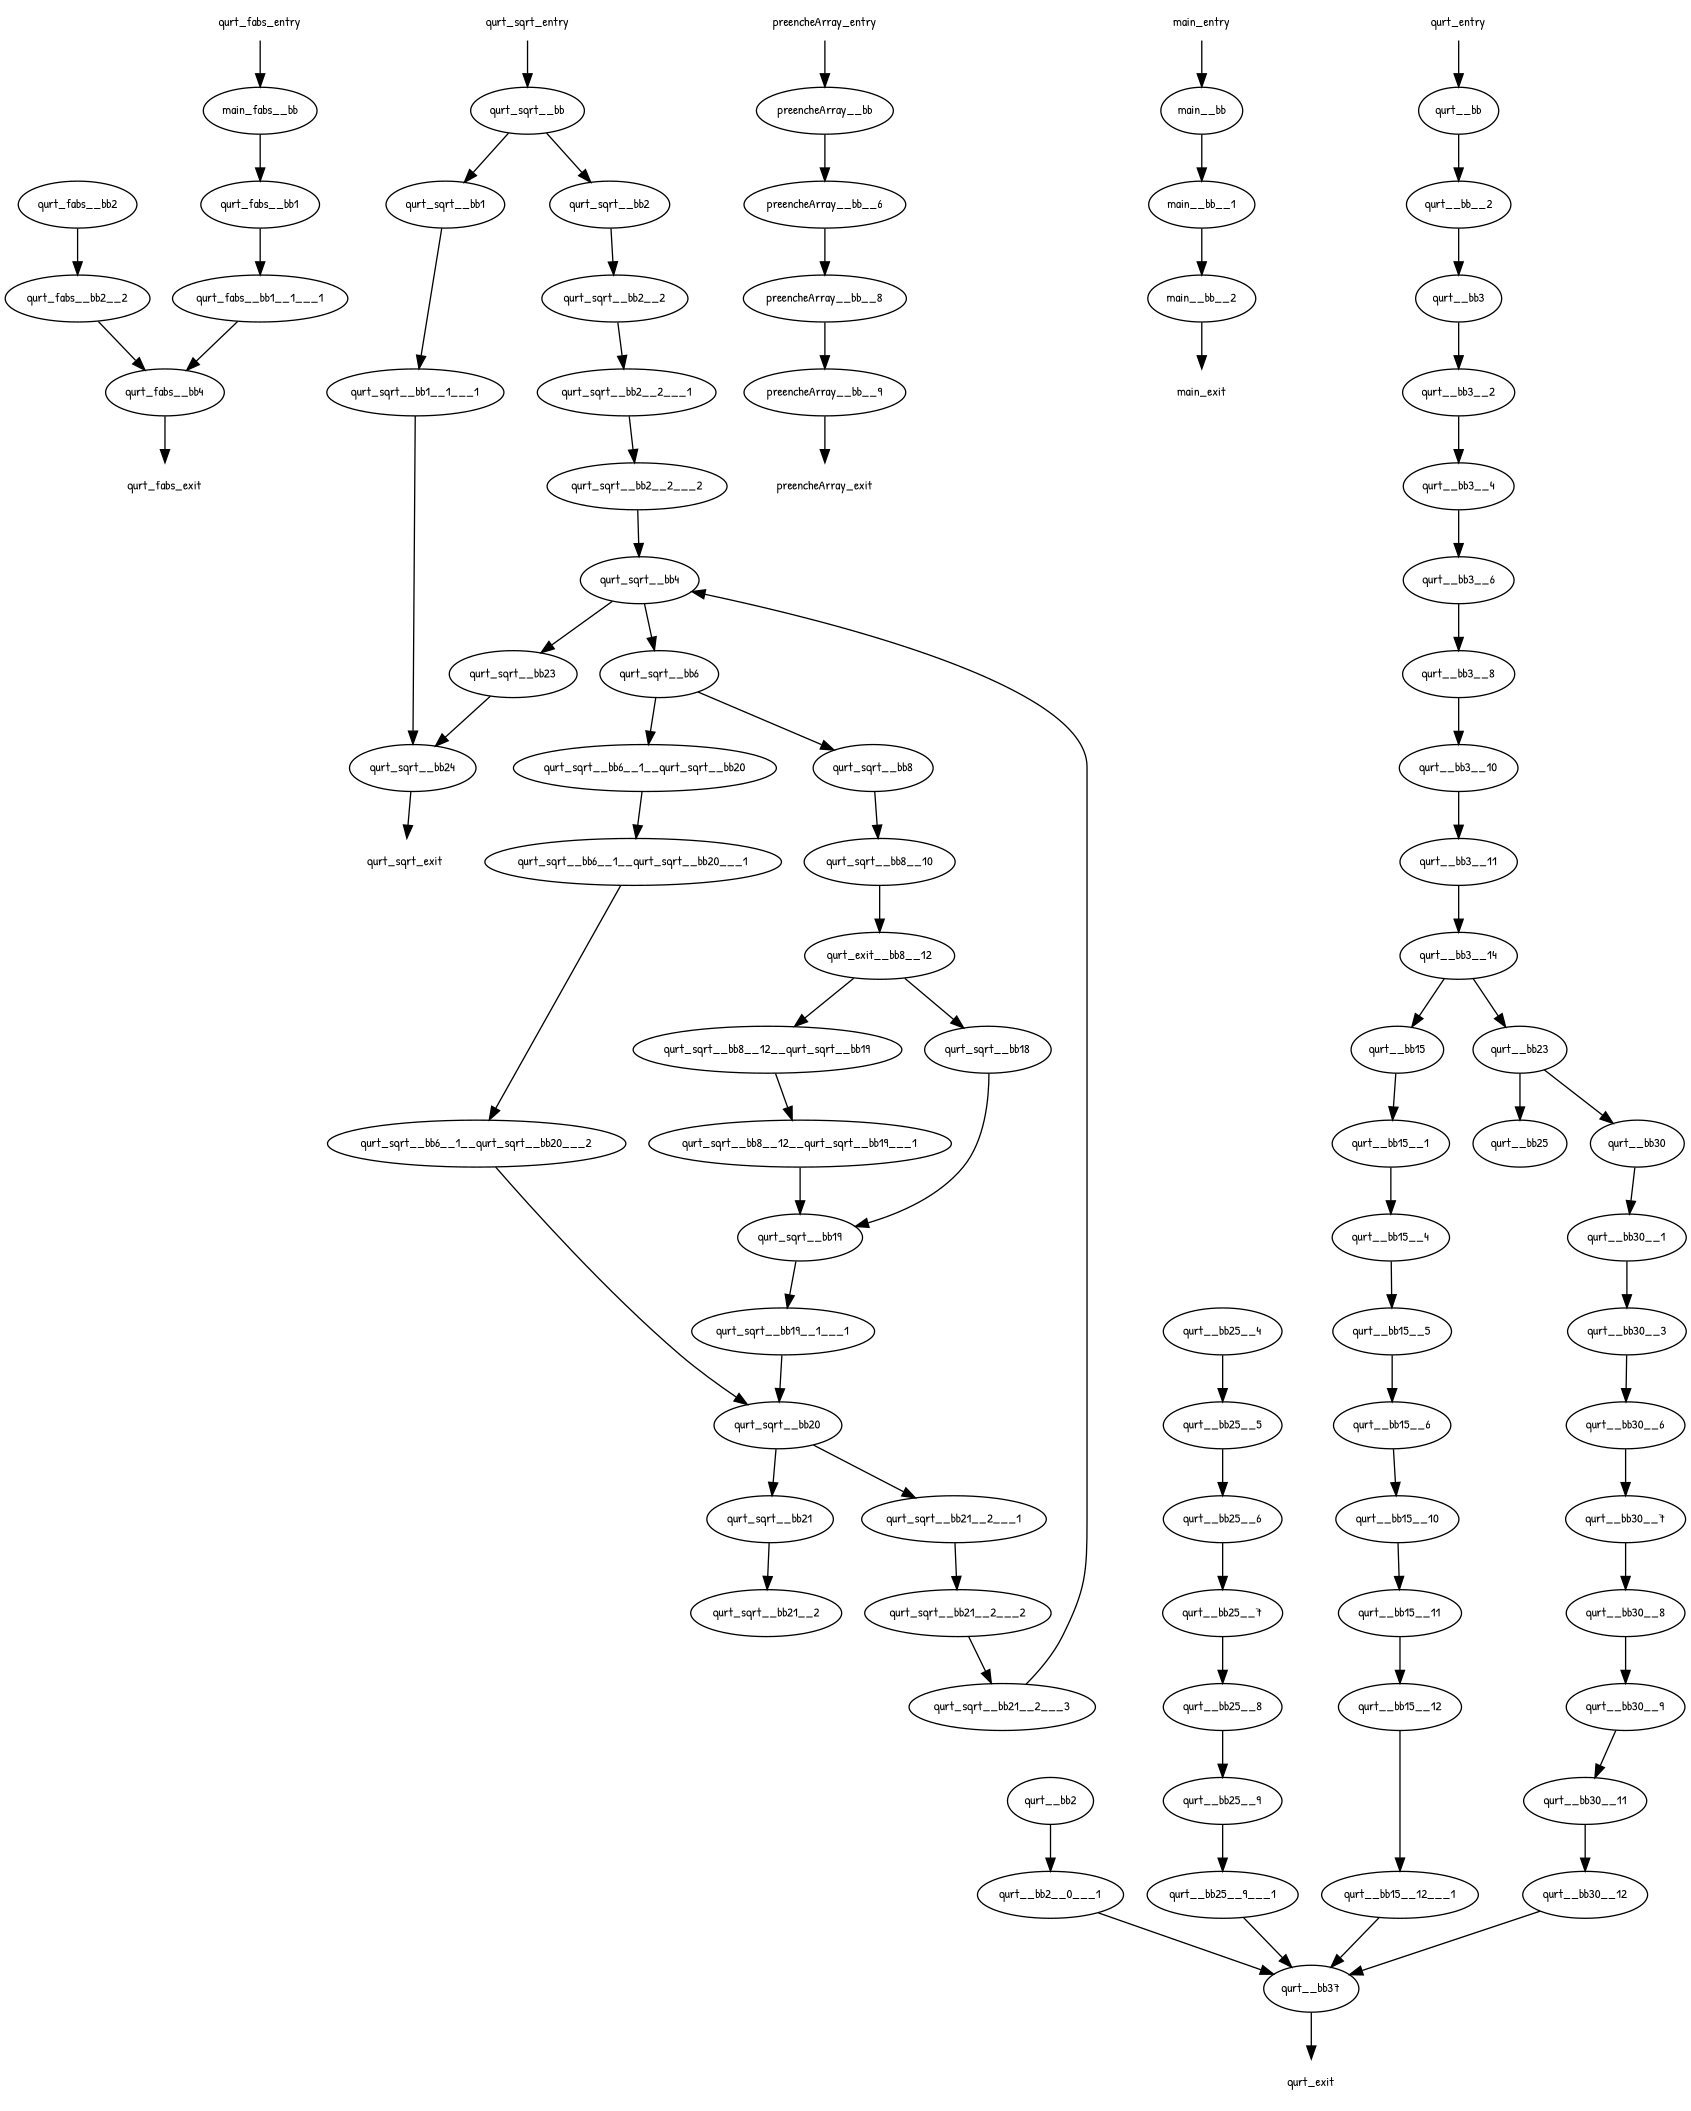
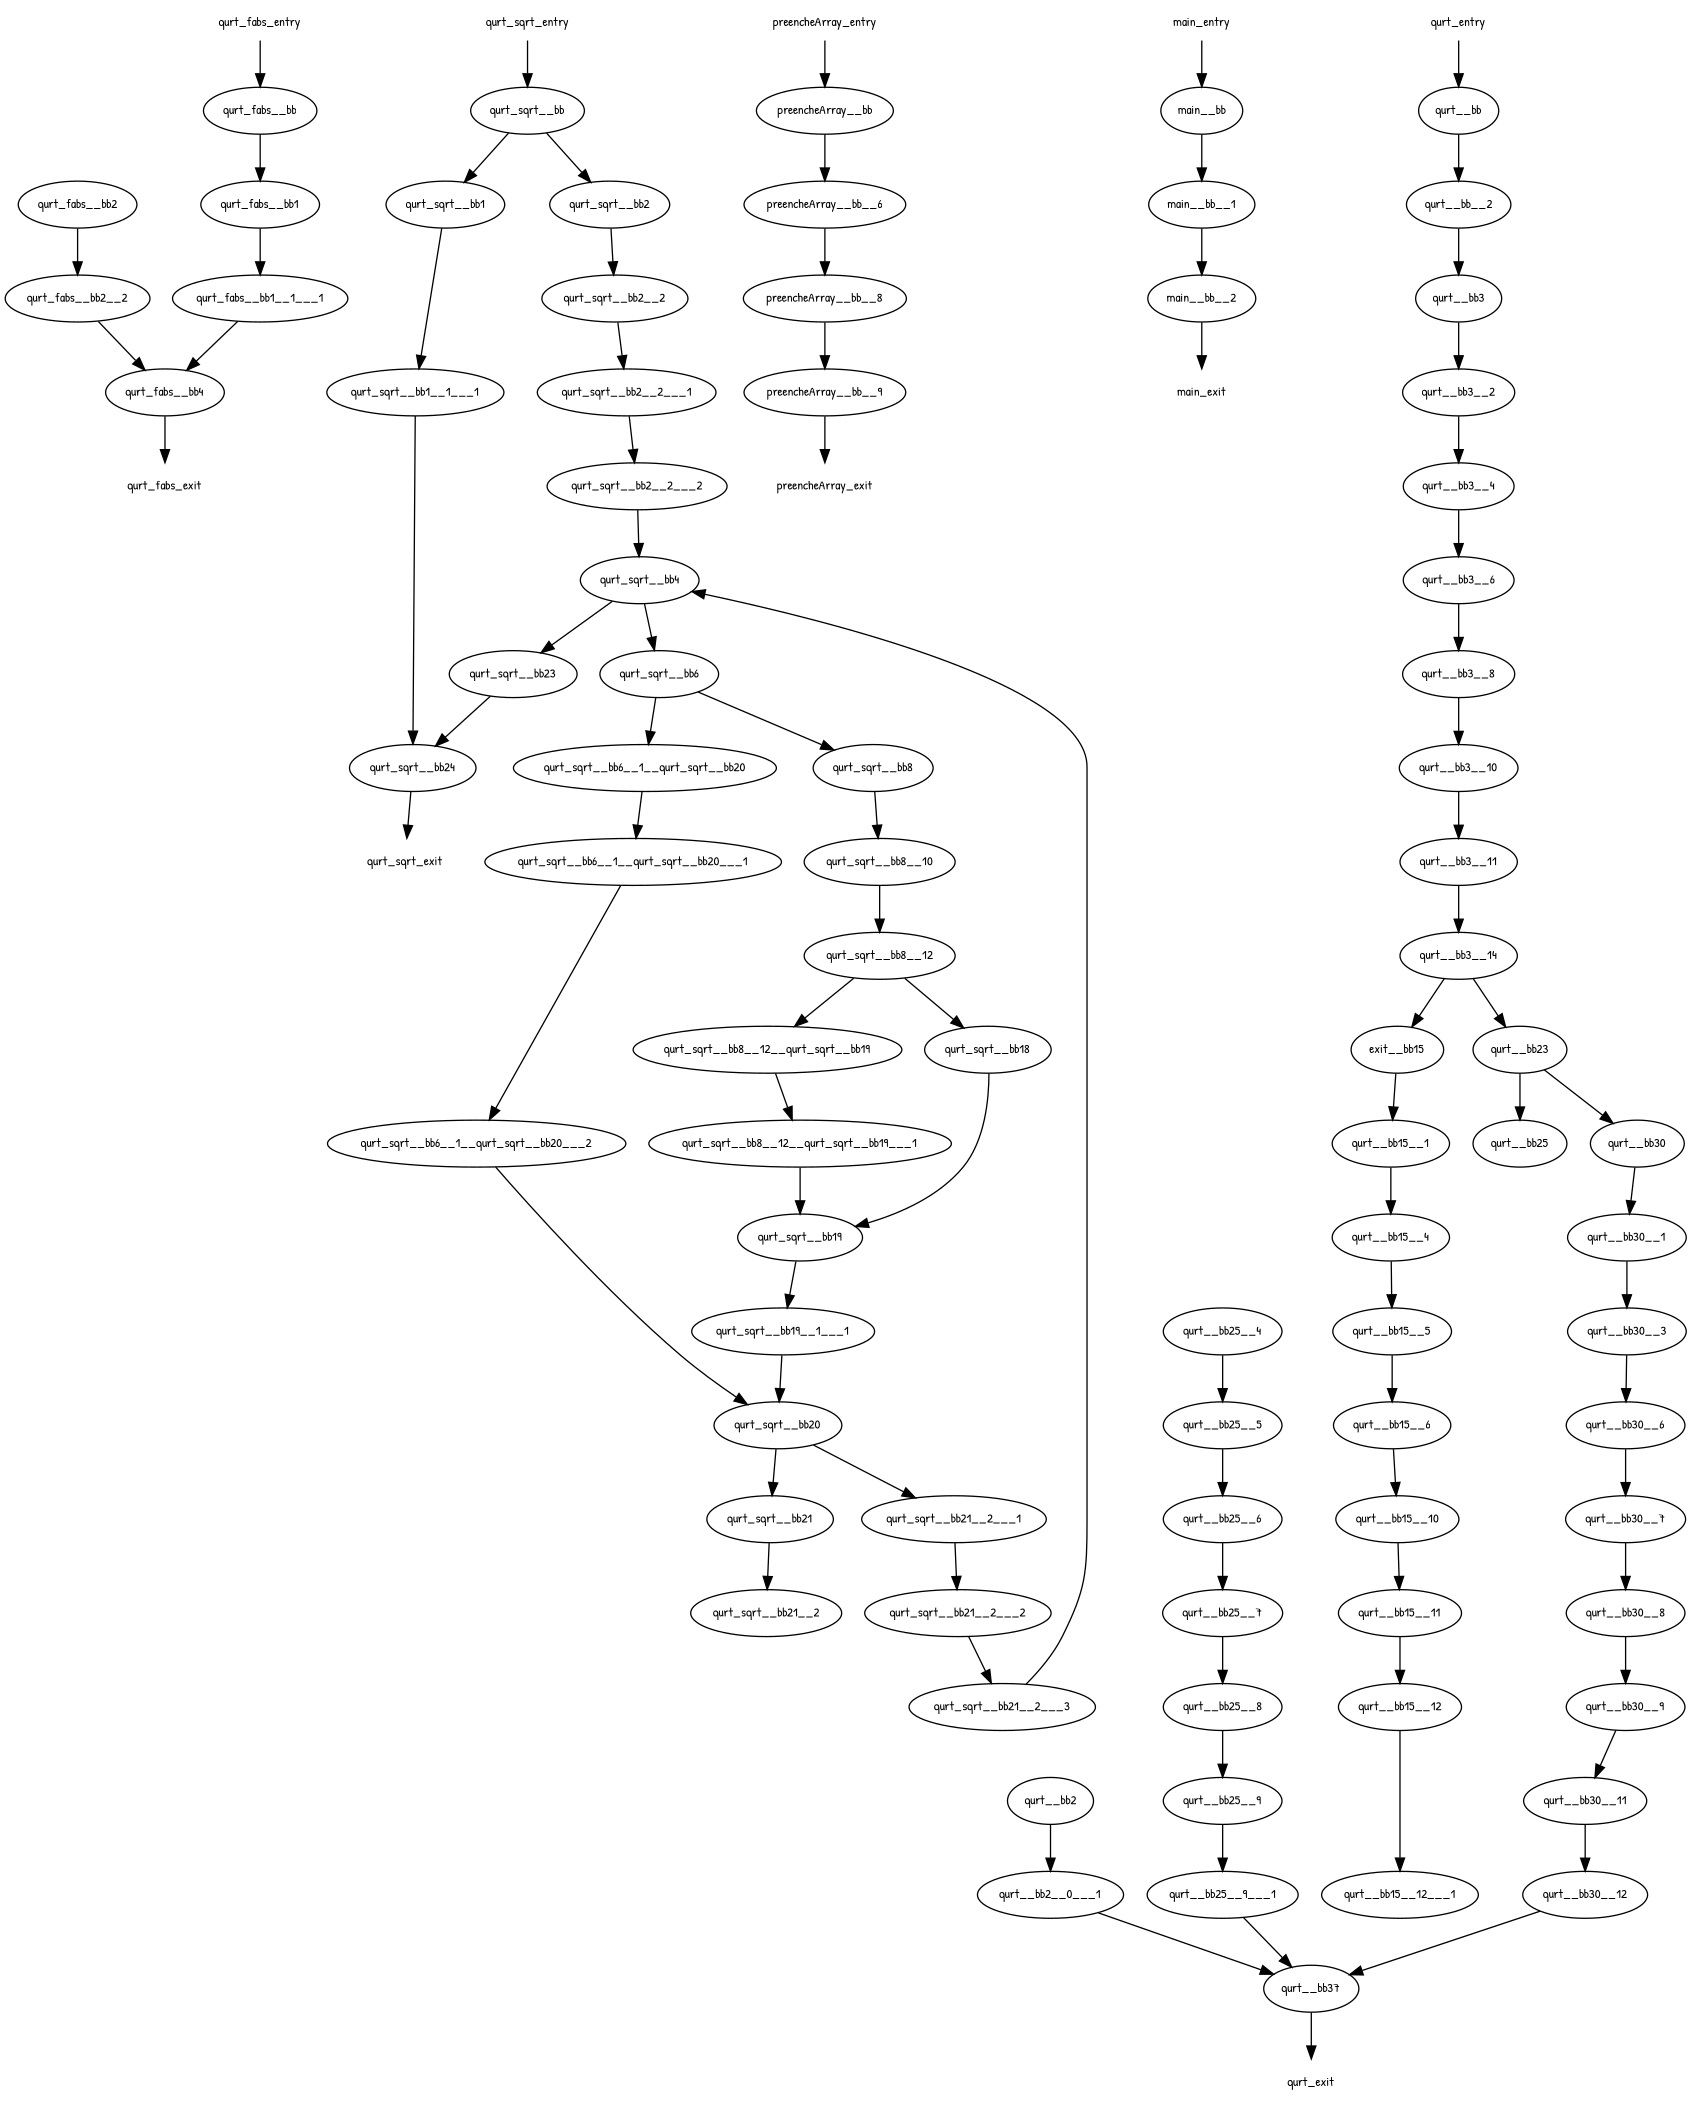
(260, 111) -> (260, 111)
(880, 956) -> (880, 956)
(1397, 1050) -> (1397, 1050)
(1360, 1938) -> none
